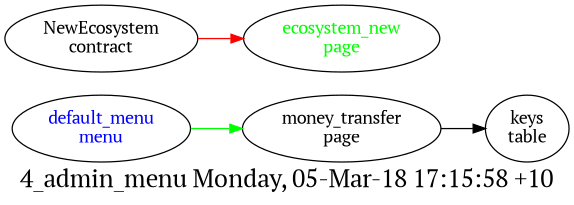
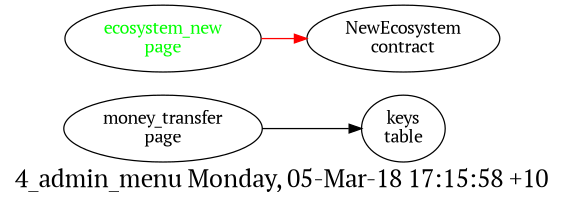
(214, 39) -> (278, 39)
(101, 129) -> none
